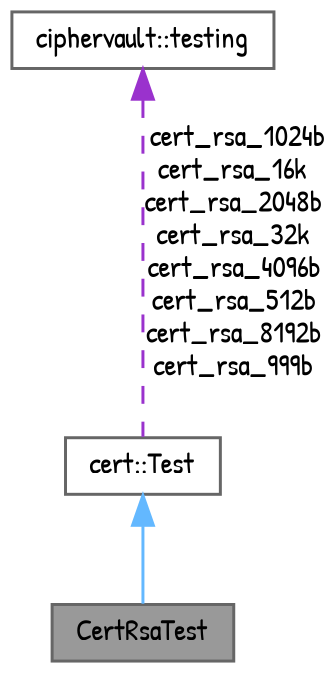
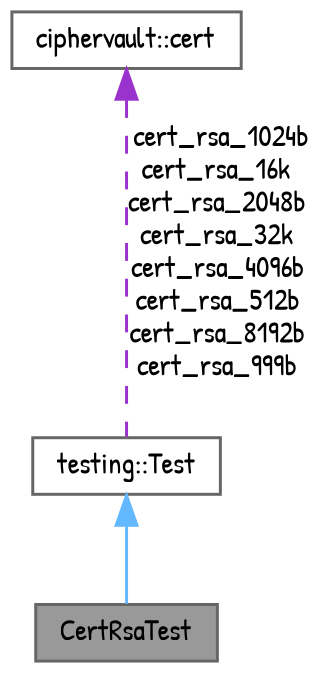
(143, 40) -> (127, 40)
(143, 466) -> (127, 466)
